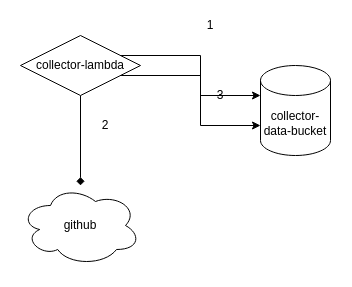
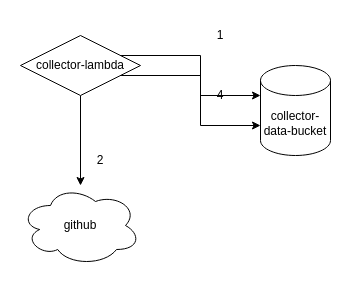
(211, 26) -> (221, 36)
(221, 96) -> (221, 96)
(106, 126) -> (101, 161)
(81, 177) -> (81, 177)
